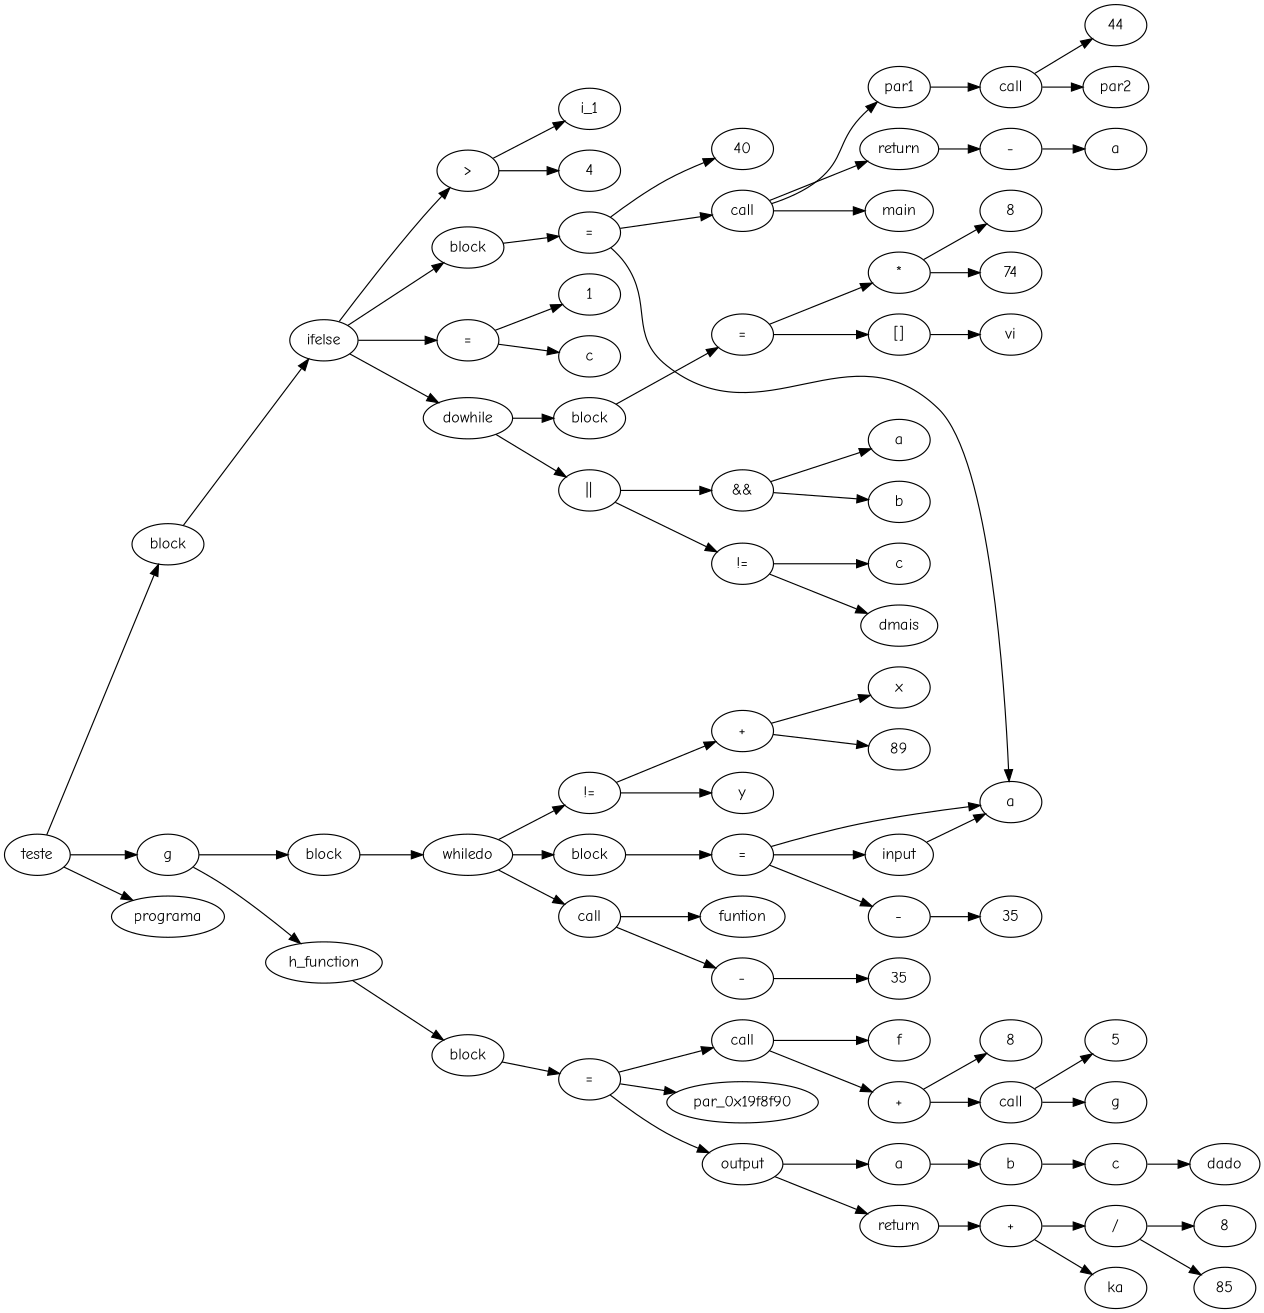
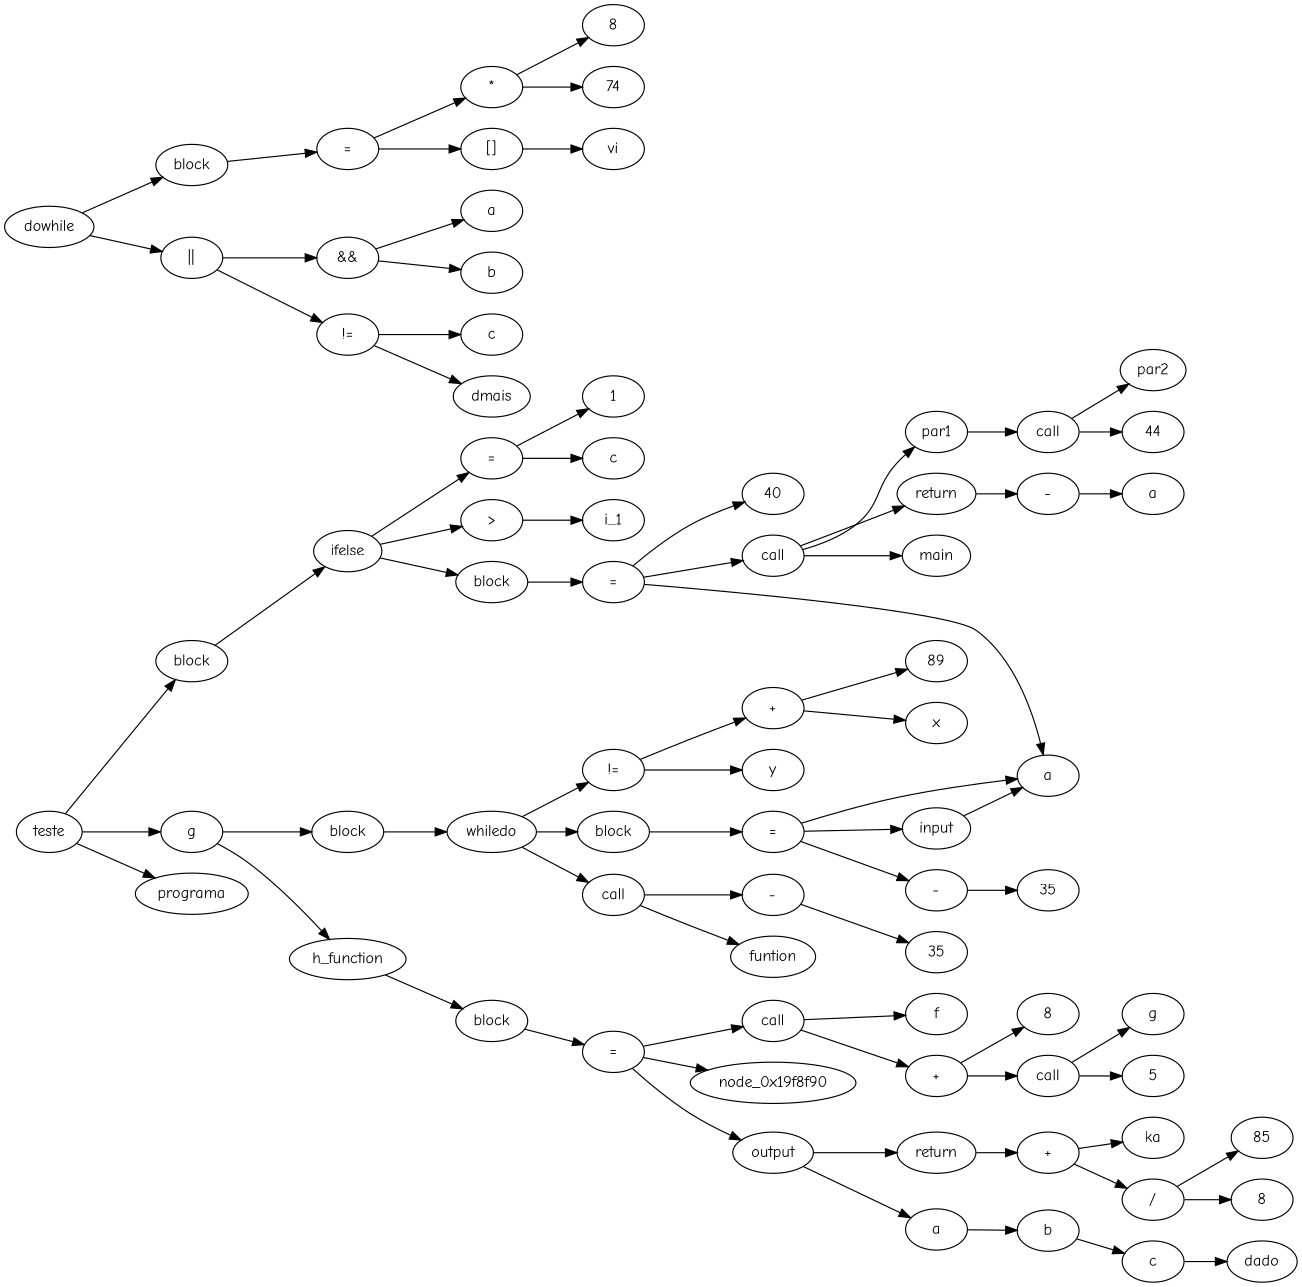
(590, 171) -> none
(389, 375) -> none
(743, 1102) -> (773, 1083)
